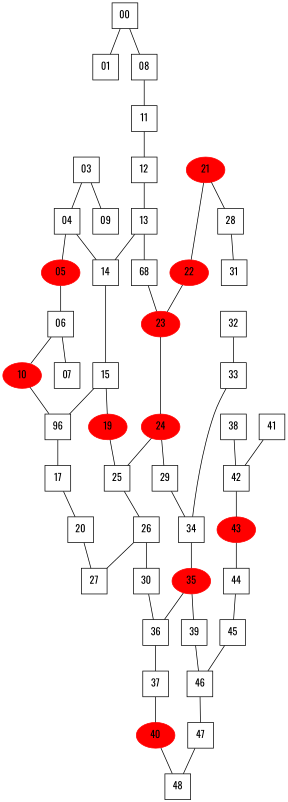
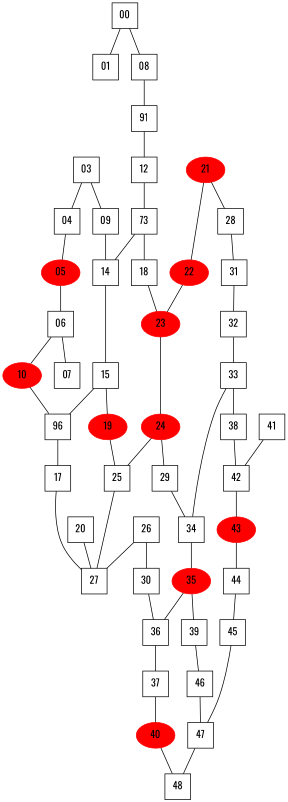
(144, 119) -> (144, 119)
(144, 221) -> (144, 221)
(86, 247) -> (106, 247)
(144, 273) -> (144, 273)
none -> (234, 298)
none -> (233, 401)
(69, 504) -> (59, 534)
(132, 504) -> (106, 530)
(216, 658) -> (223, 685)
